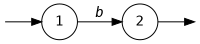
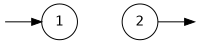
(95, 22) -> none
